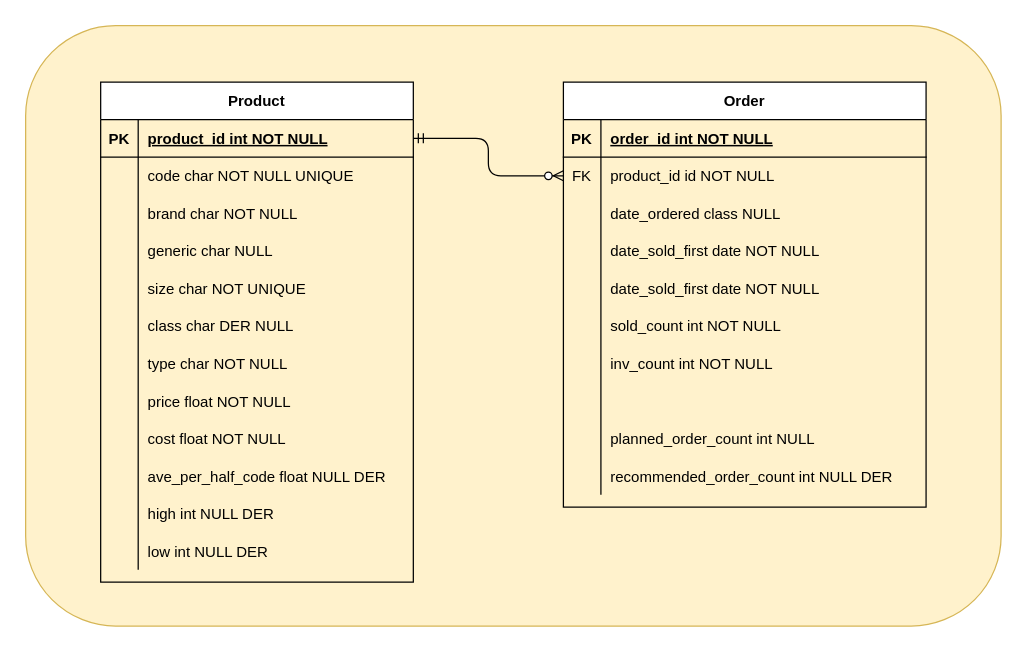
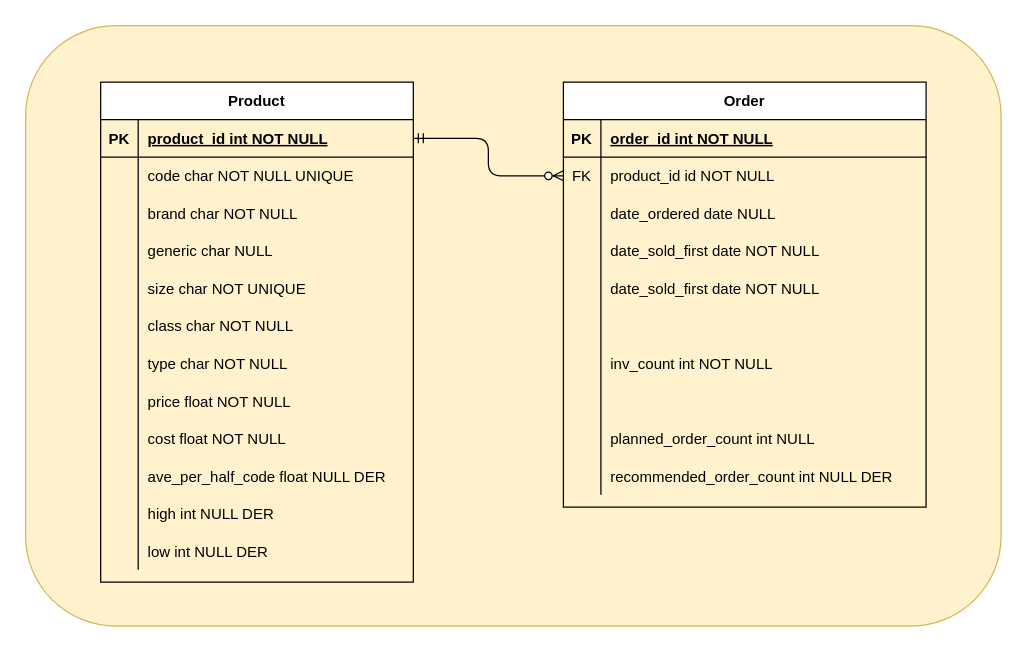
(701, 214) -> (699, 214)
(220, 326) -> (220, 326)
(763, 326) -> none
